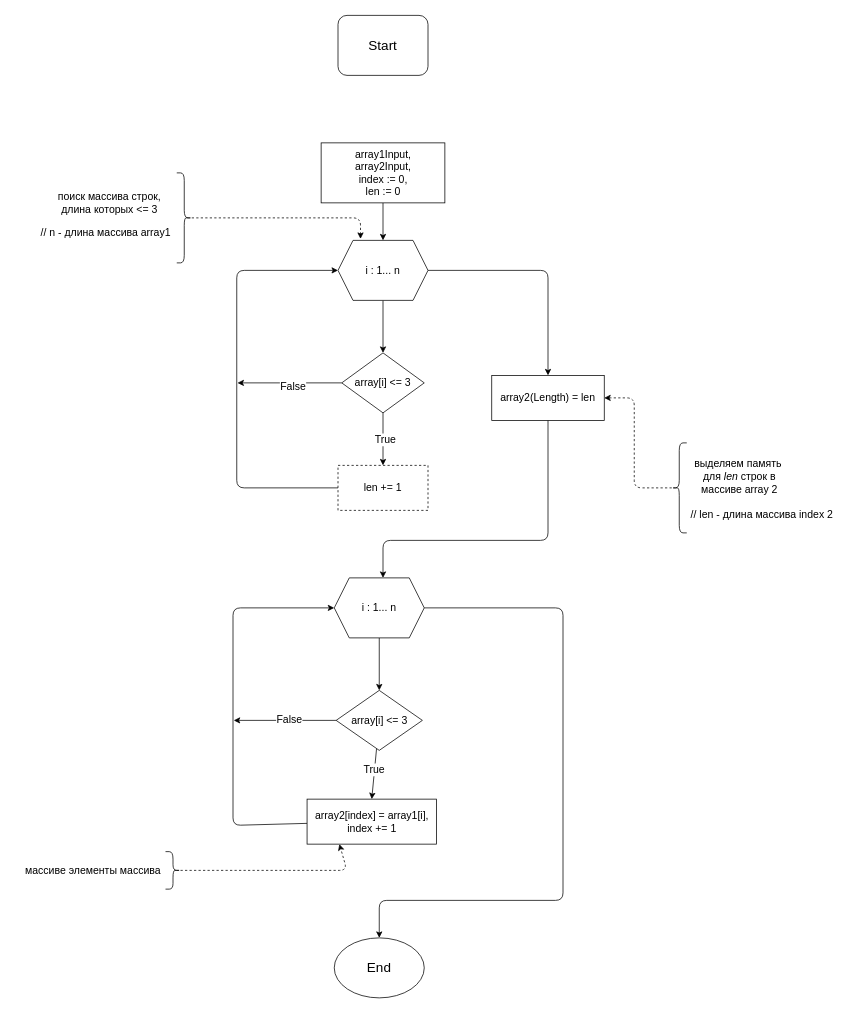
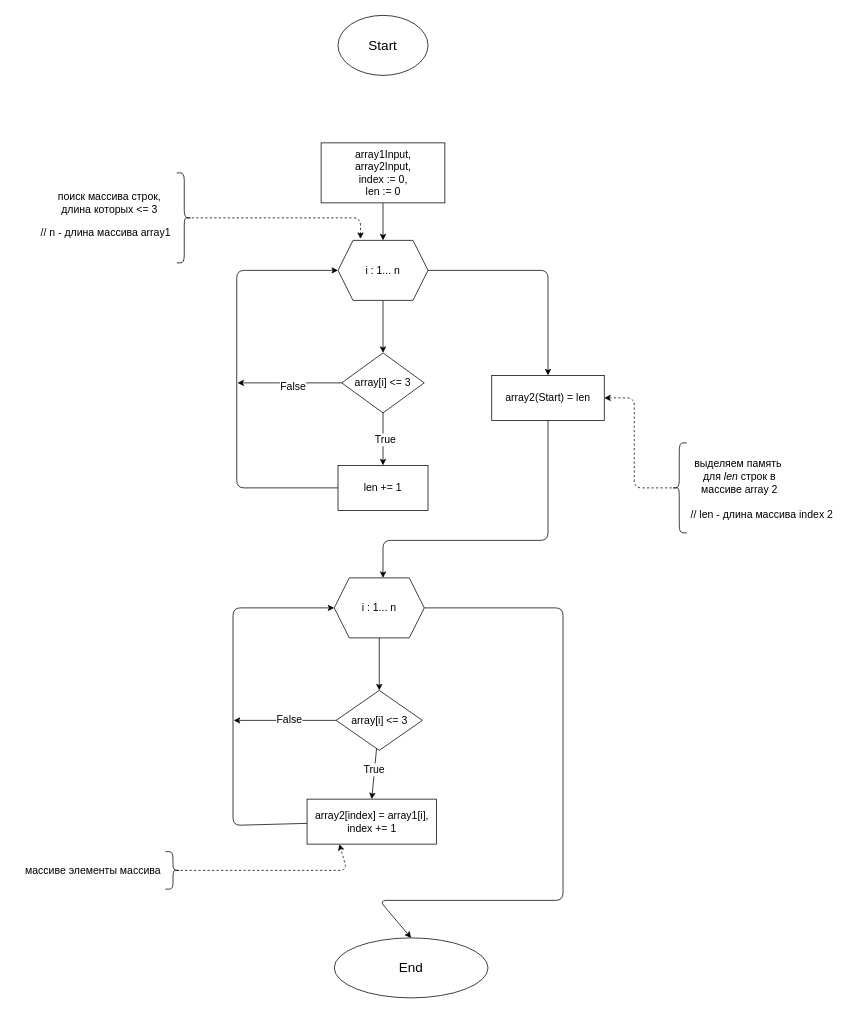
(383, 45) -> (383, 45)
(548, 398) -> (548, 398)
(383, 488) -> (383, 488)
(379, 968) -> (411, 968)
